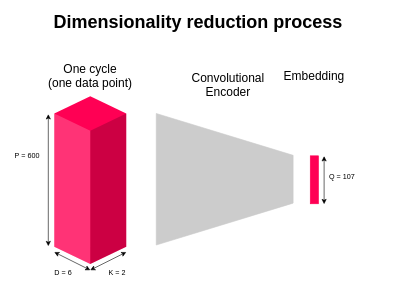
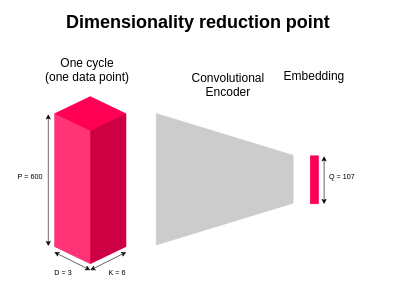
(198, 21) -> (198, 21)
(90, 75) -> (87, 69)
(27, 156) -> (30, 177)
(63, 273) -> (63, 273)
(117, 273) -> (117, 273)
